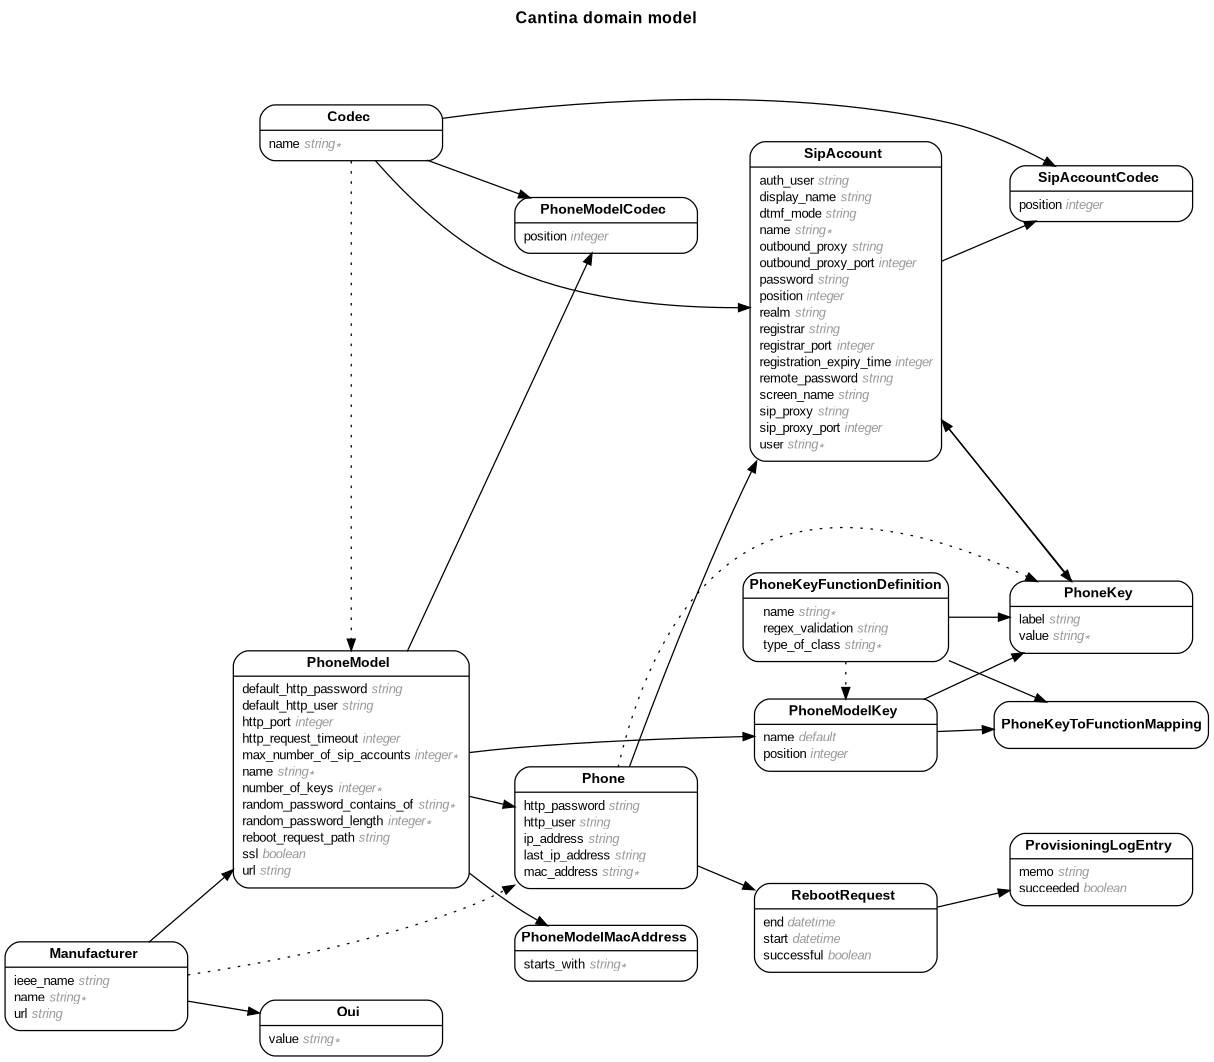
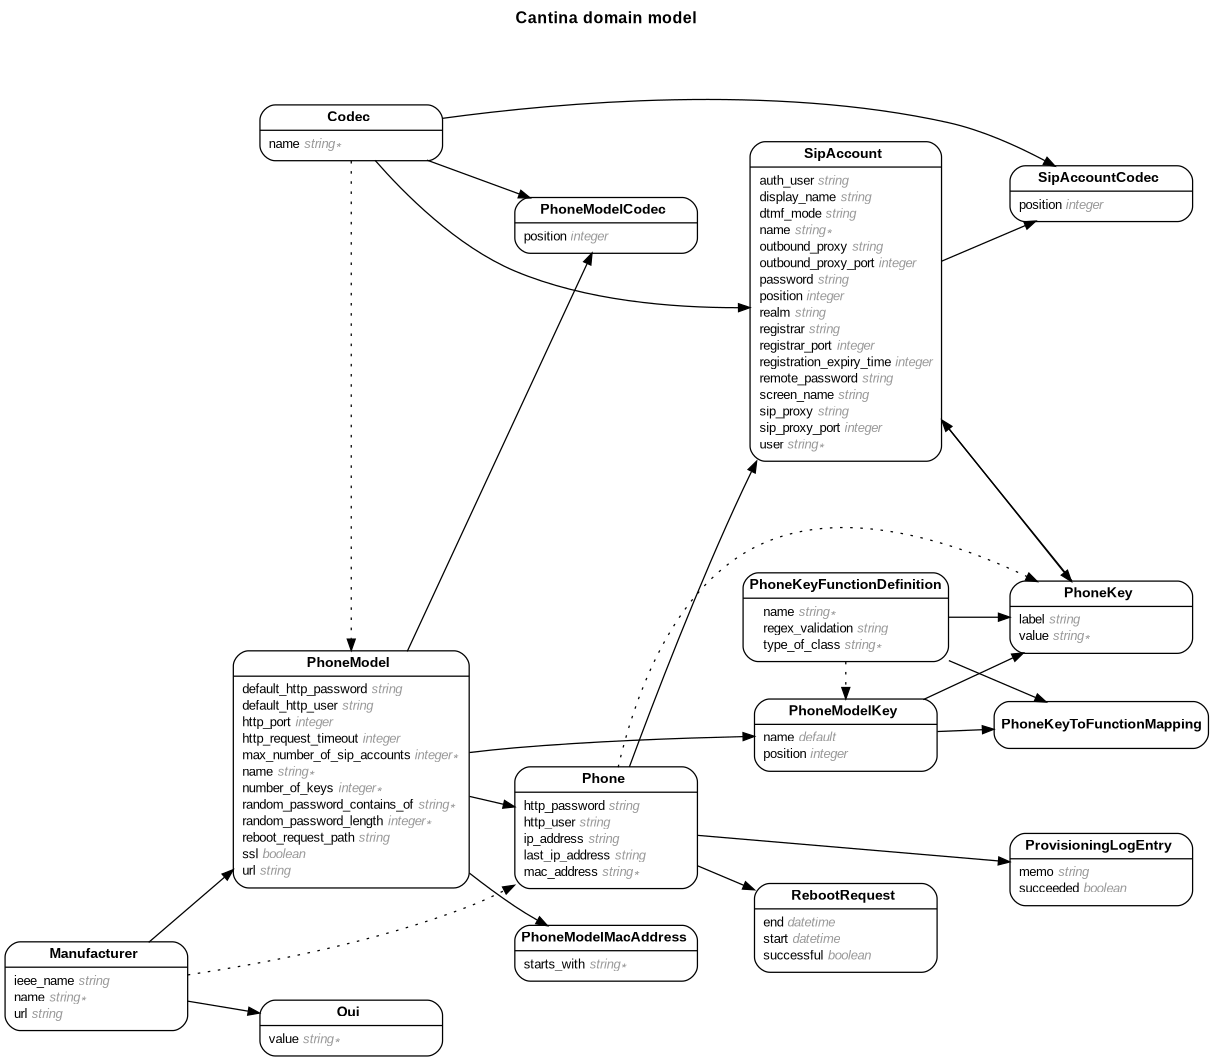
(968, 900) -> (848, 848)
